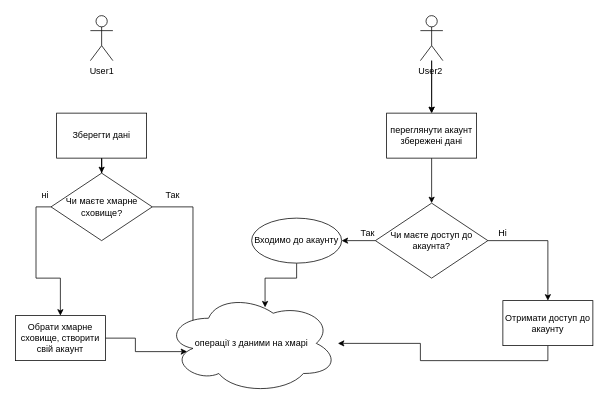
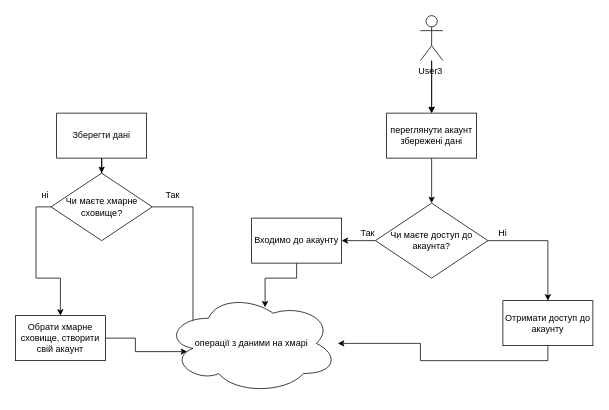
(102, 38) -> none
(432, 71) -> (432, 71)
(297, 240) -> (297, 240)
